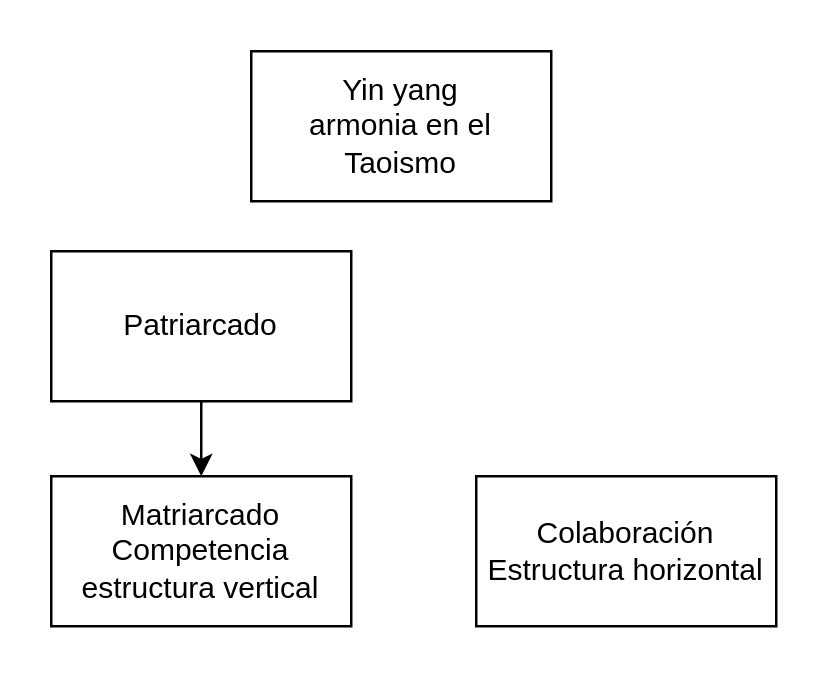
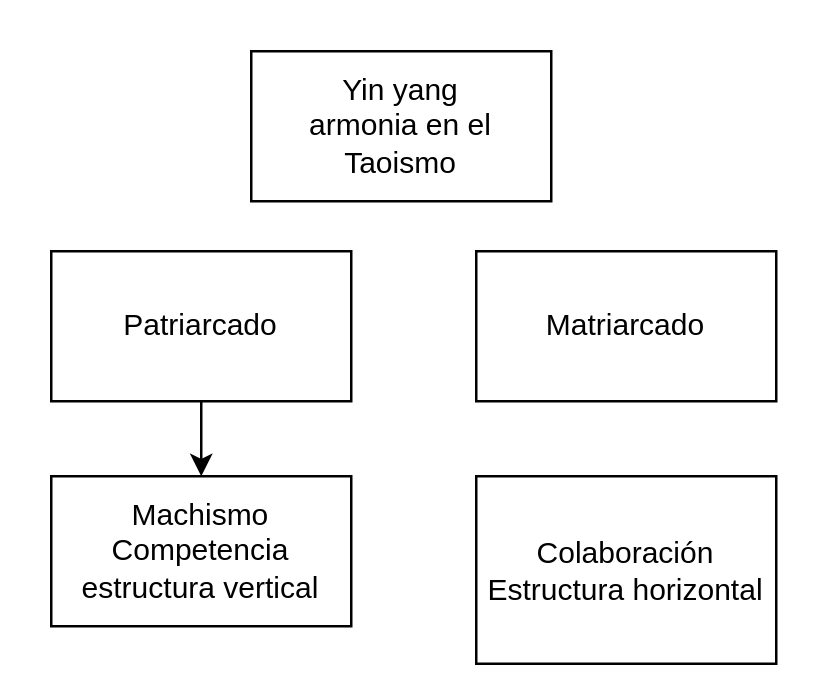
none -> (626, 326)
(201, 551) -> (201, 551)
(626, 551) -> (626, 570)
